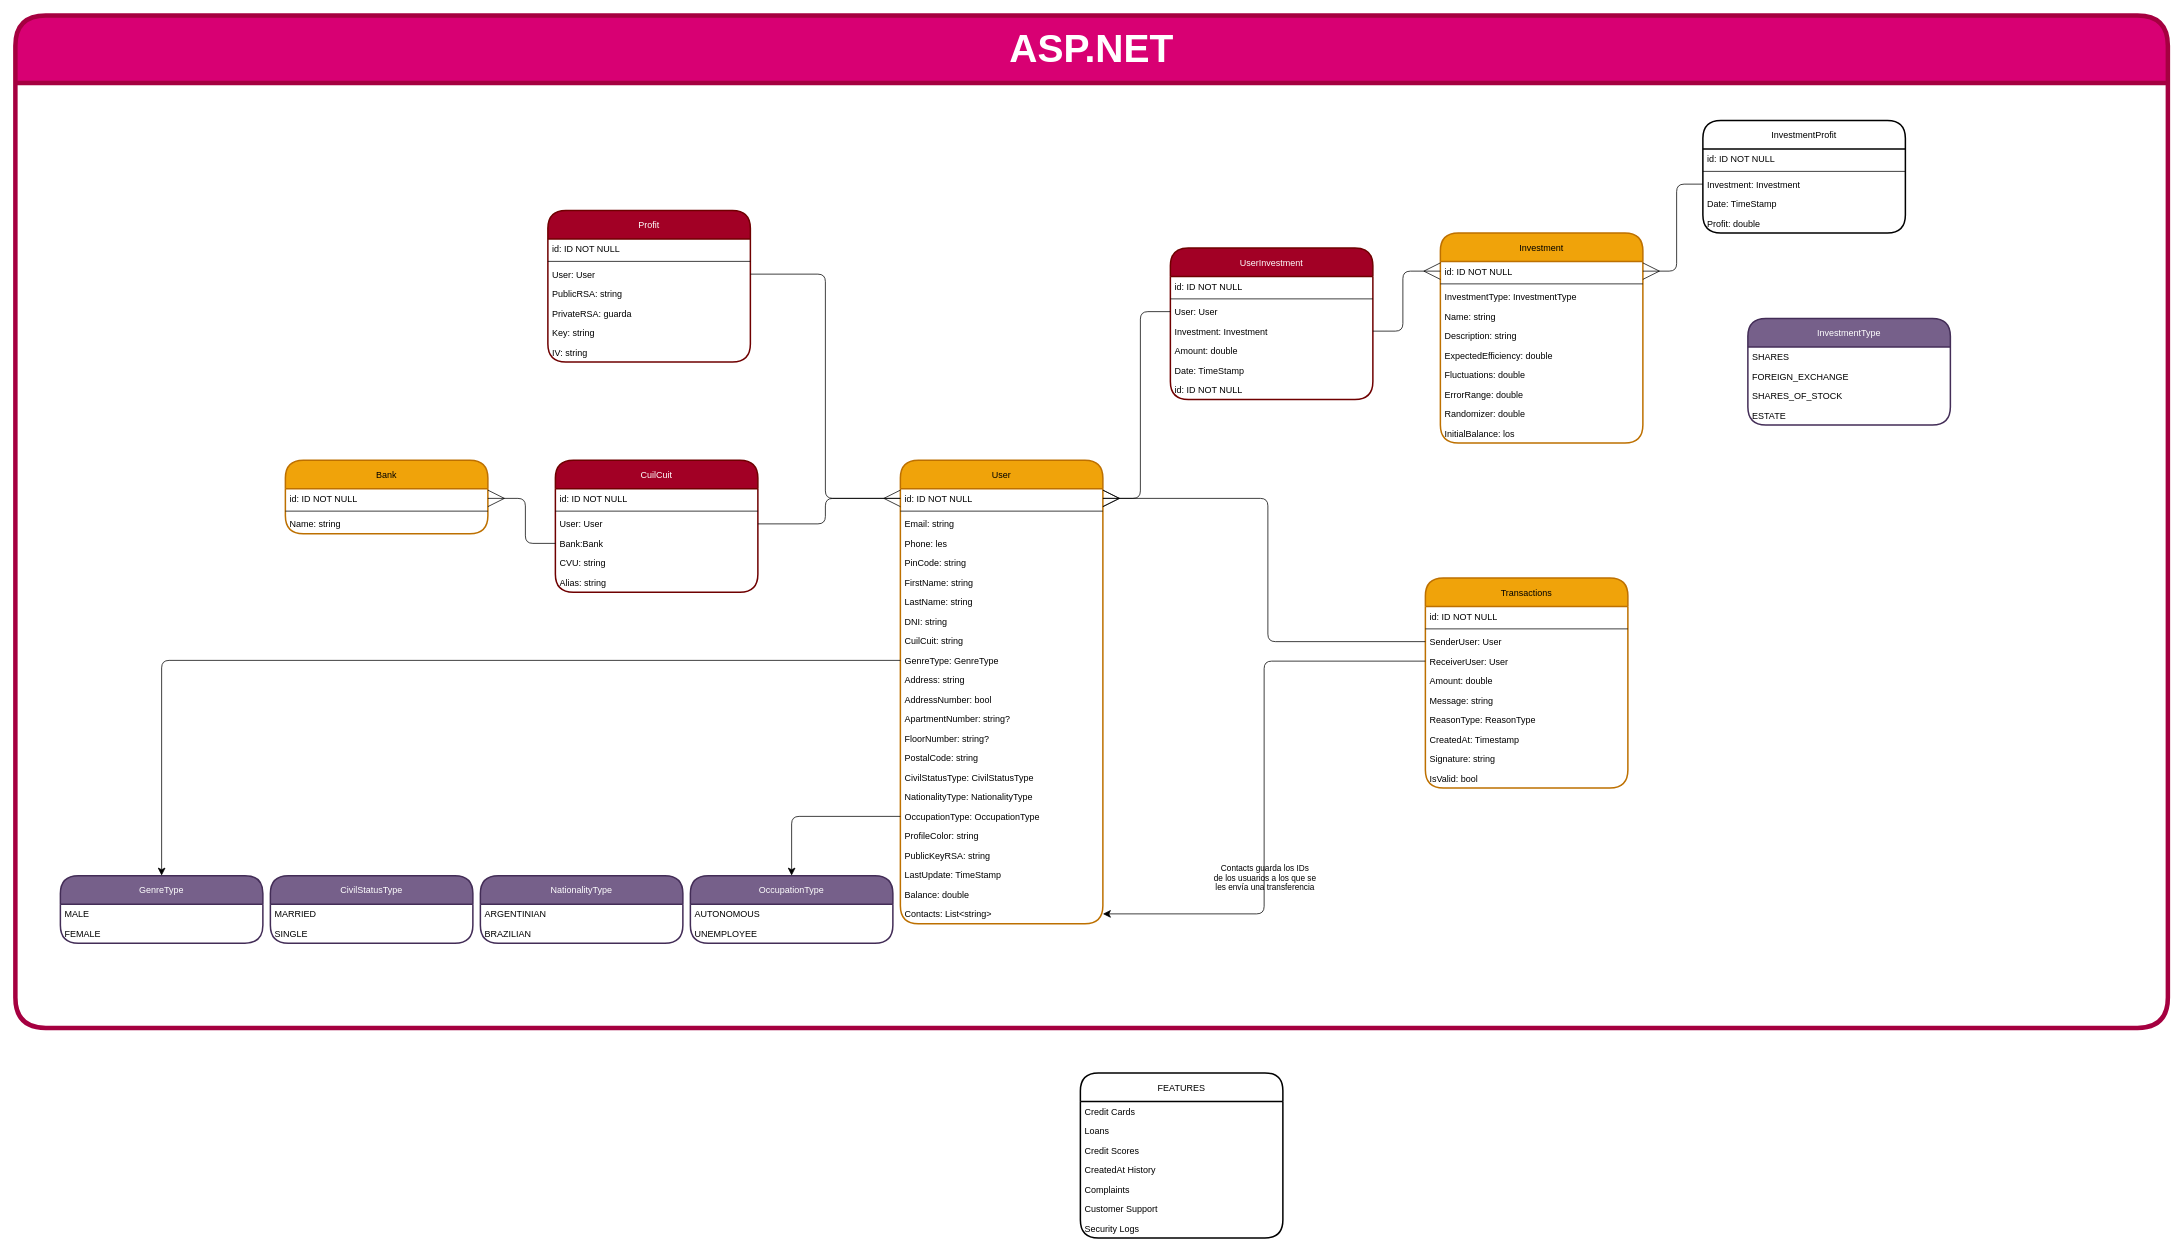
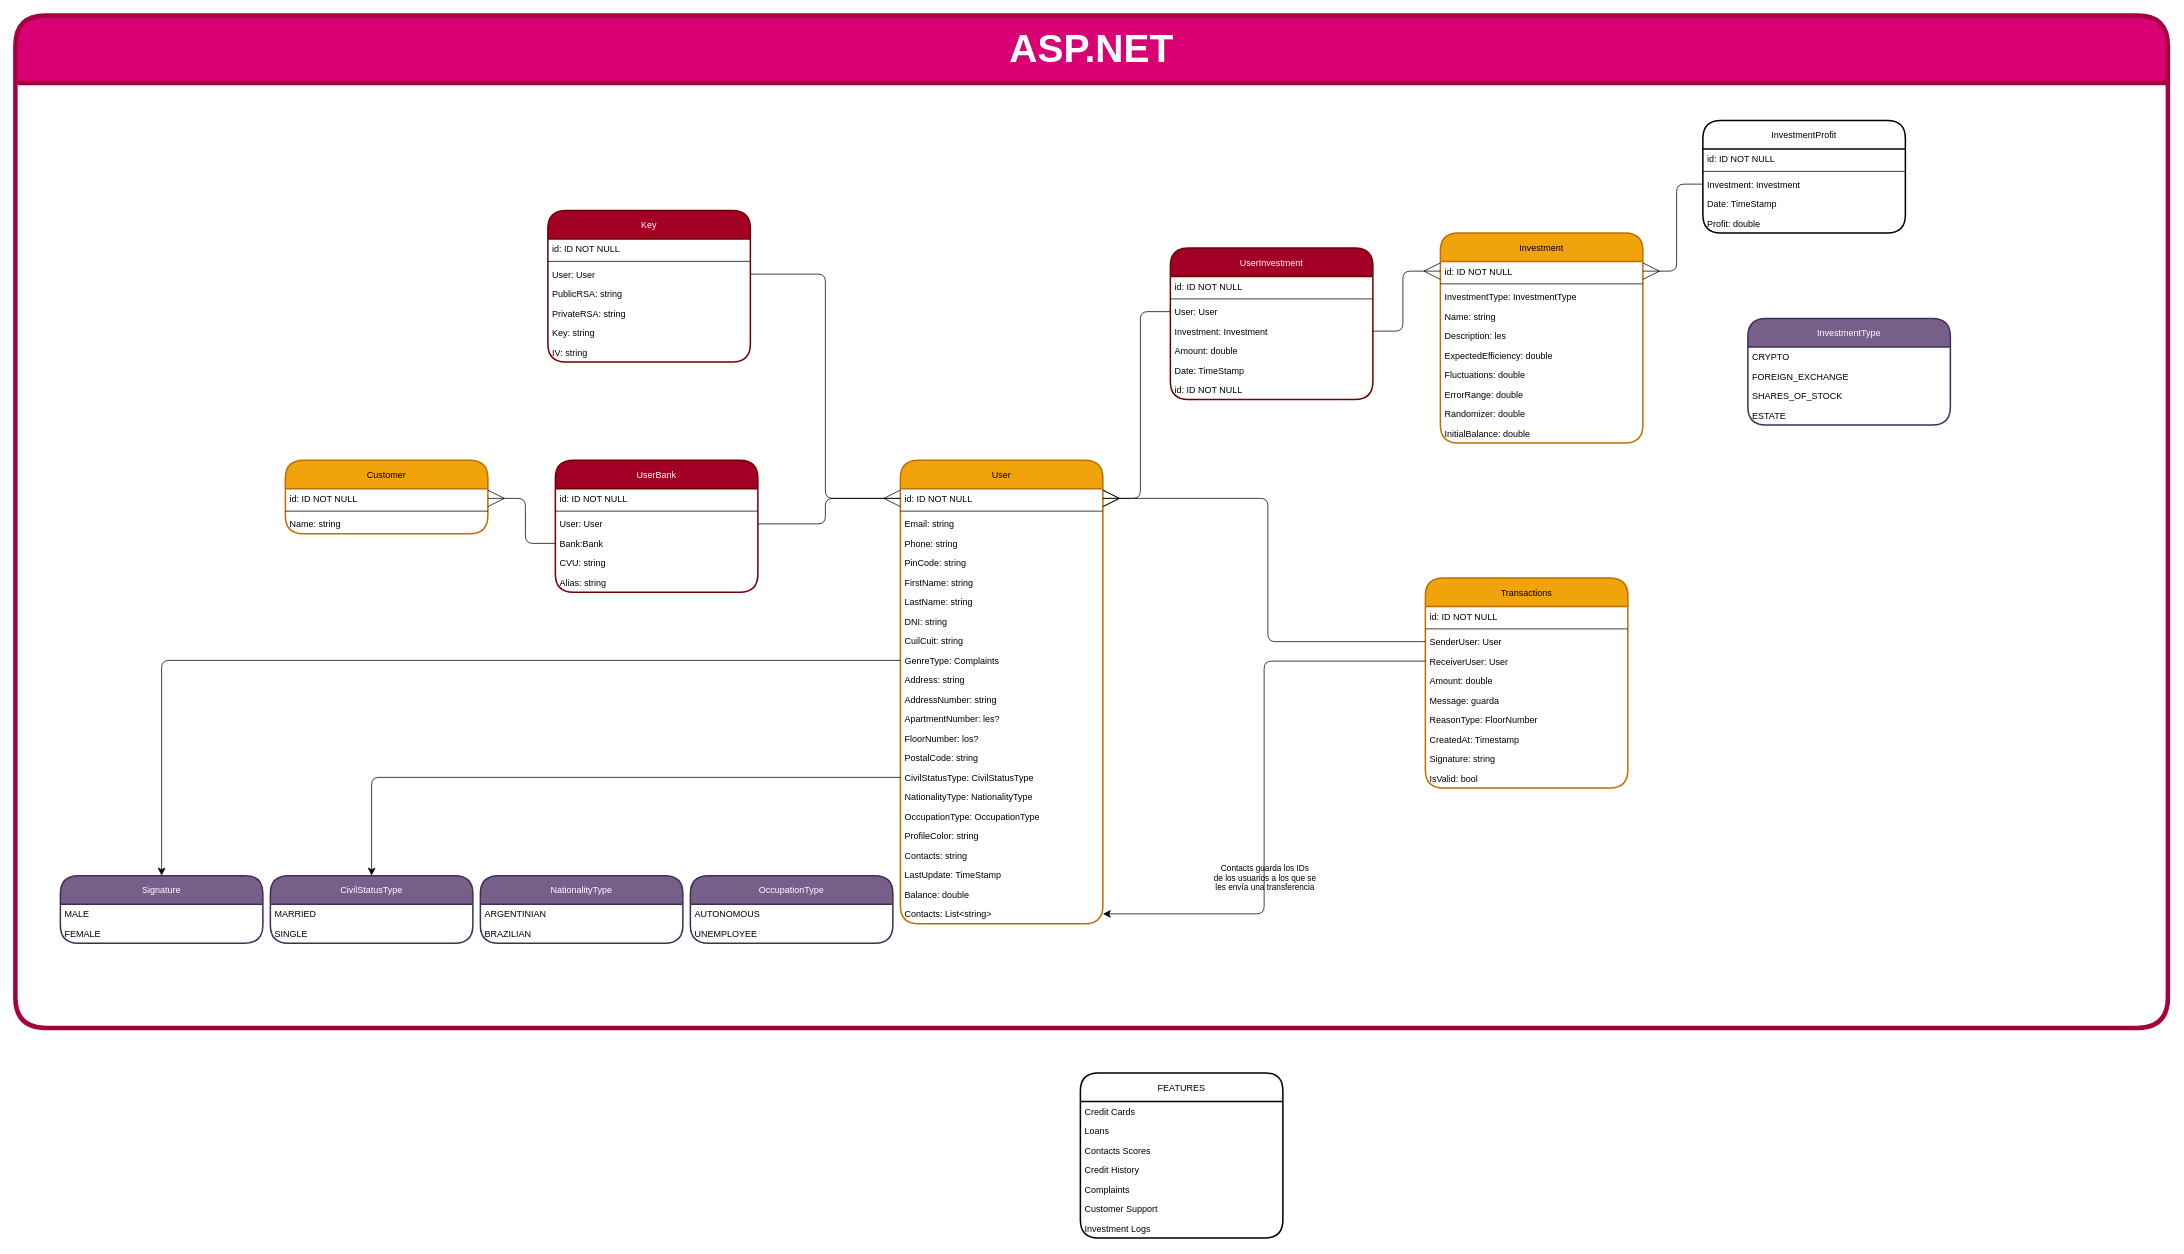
(649, 225) -> (649, 225)
(594, 314) -> (593, 314)
(1487, 336) -> (1479, 336)
(1767, 357) -> (1767, 357)
(1484, 434) -> (1492, 434)
(386, 475) -> (386, 475)
(656, 475) -> (656, 475)
(926, 544) -> (934, 544)
(953, 661) -> (953, 661)
(949, 700) -> (954, 700)
(1464, 701) -> (1465, 701)
(961, 719) -> (954, 719)
(1483, 720) -> (1484, 720)
(950, 739) -> (943, 739)
none -> (592, 777)
(821, 816) -> none
(949, 856) -> (941, 856)
(161, 890) -> (161, 890)
(1115, 1151) -> (1121, 1151)
(1125, 1170) -> (1116, 1170)
(1115, 1229) -> (1121, 1229)
